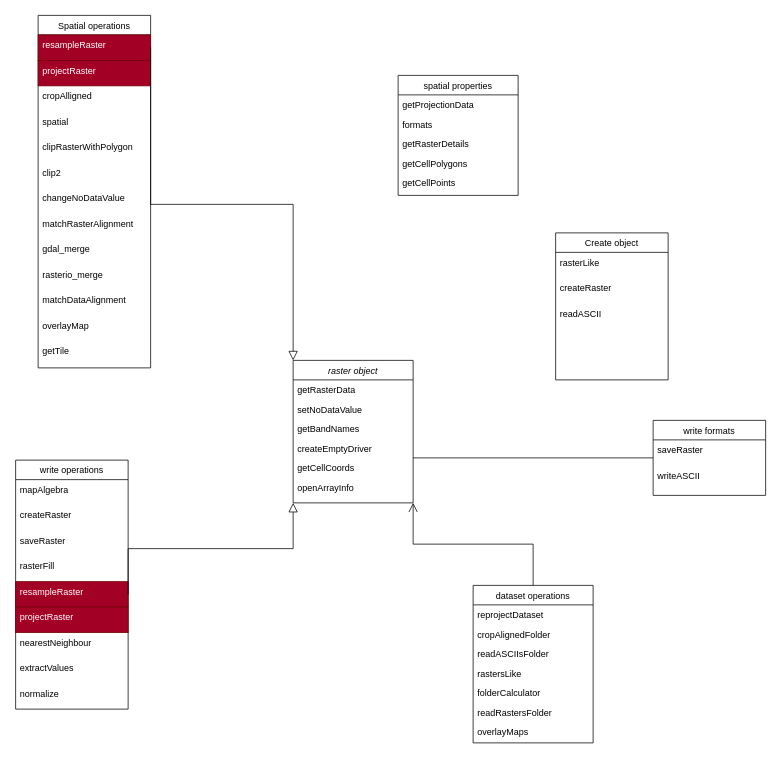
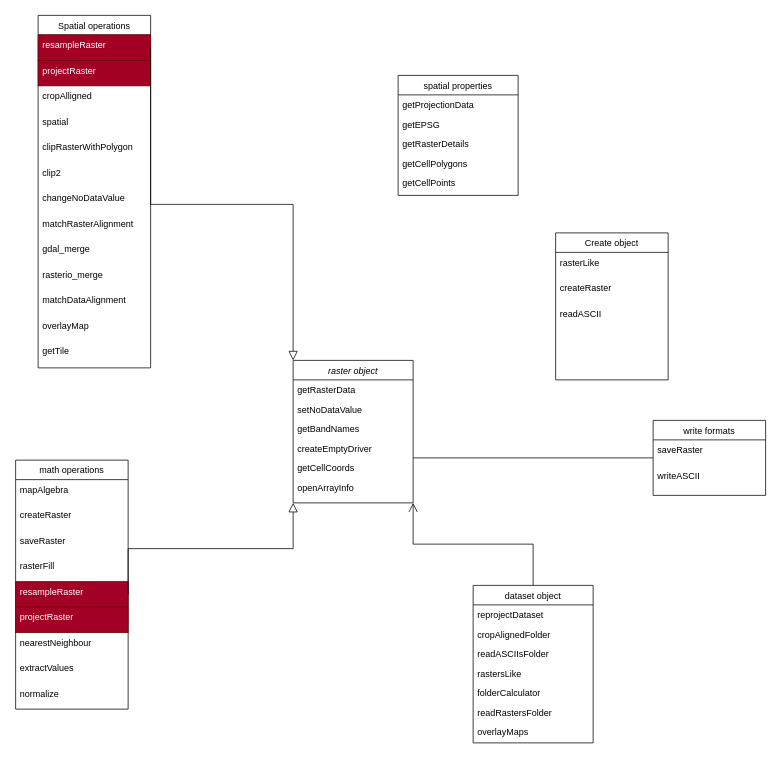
(420, 125) -> (420, 125)
(71, 470) -> (71, 470)
(533, 596) -> (533, 596)
